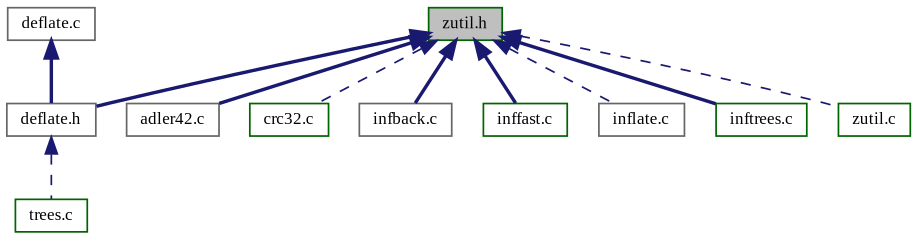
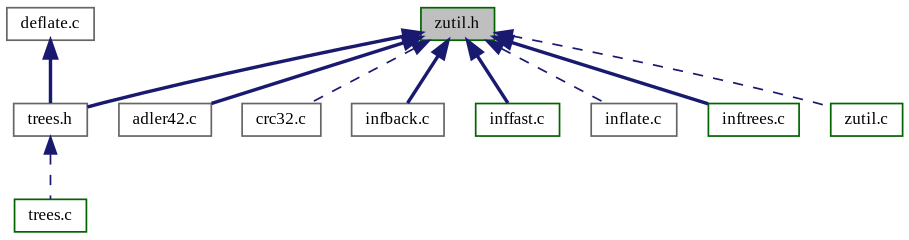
(51, 120) -> (50, 120)
(289, 120) -> (281, 120)
